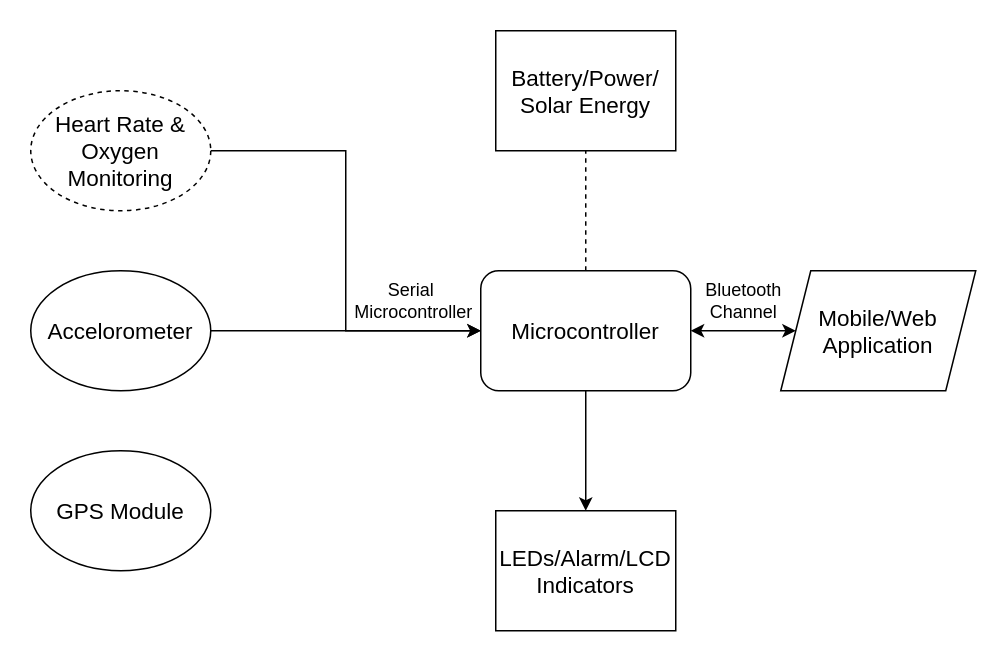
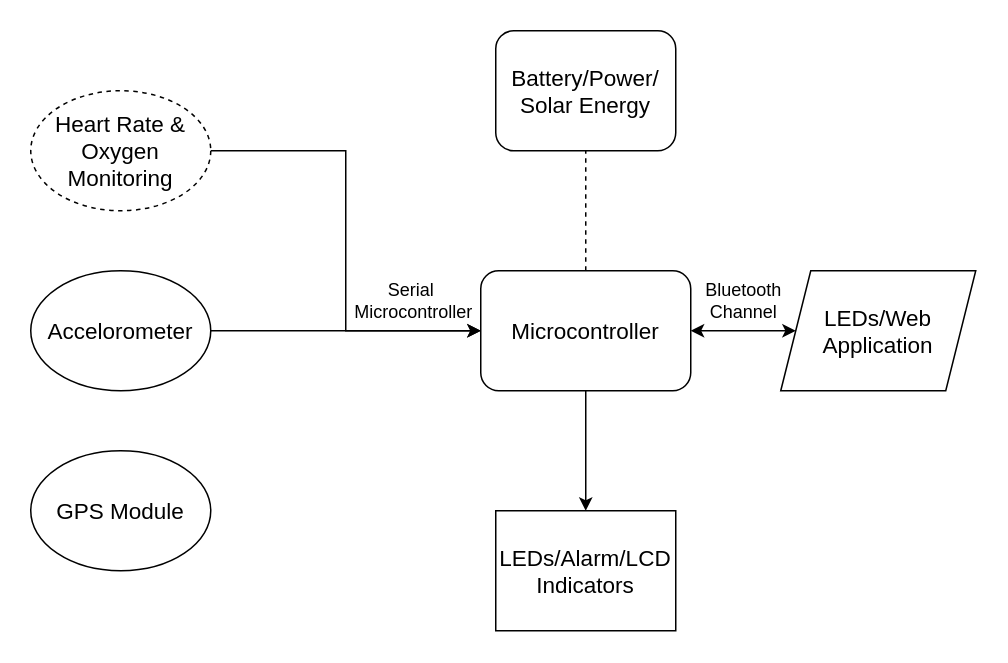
(586, 91) -> (586, 91)
(878, 331) -> (878, 331)
